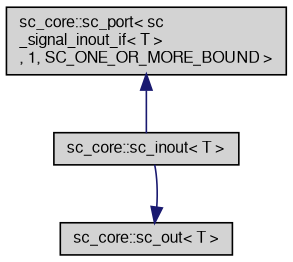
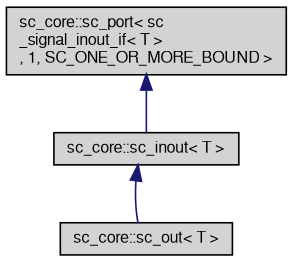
(157, 186) -> (136, 202)
